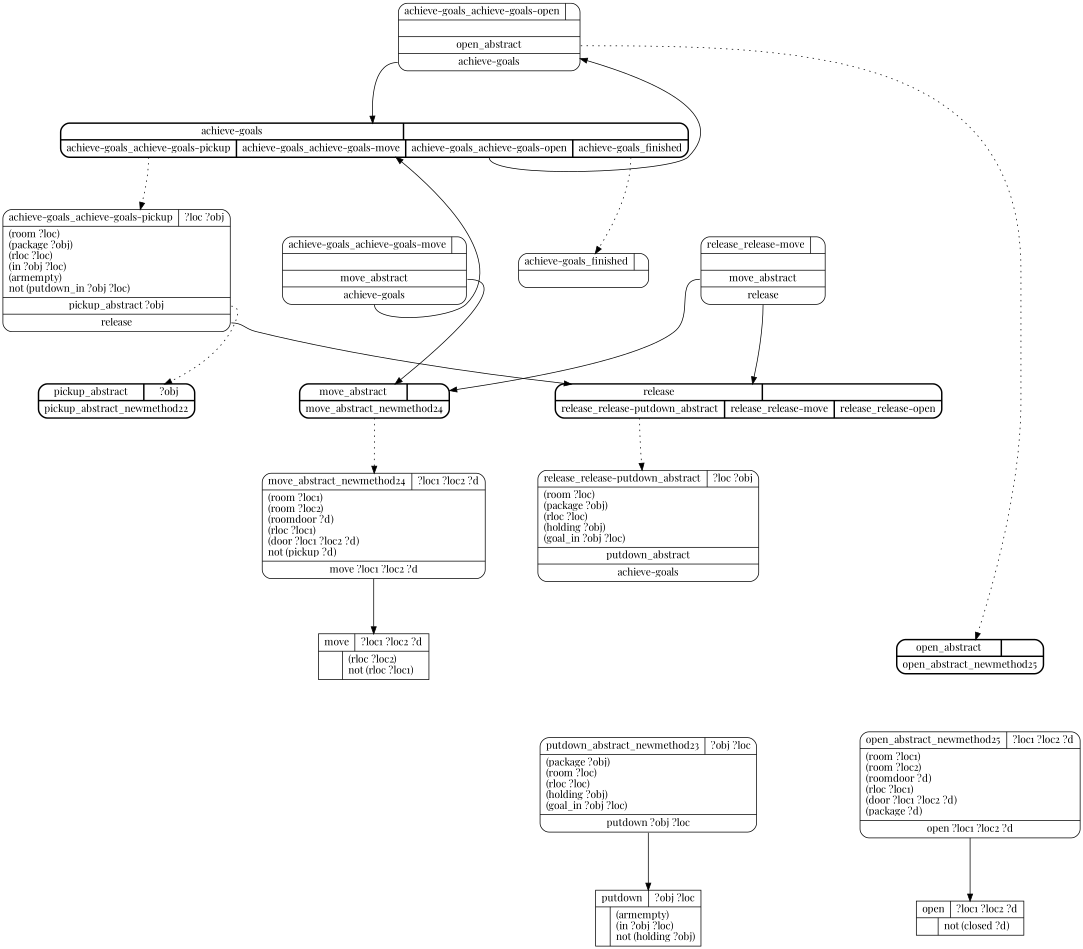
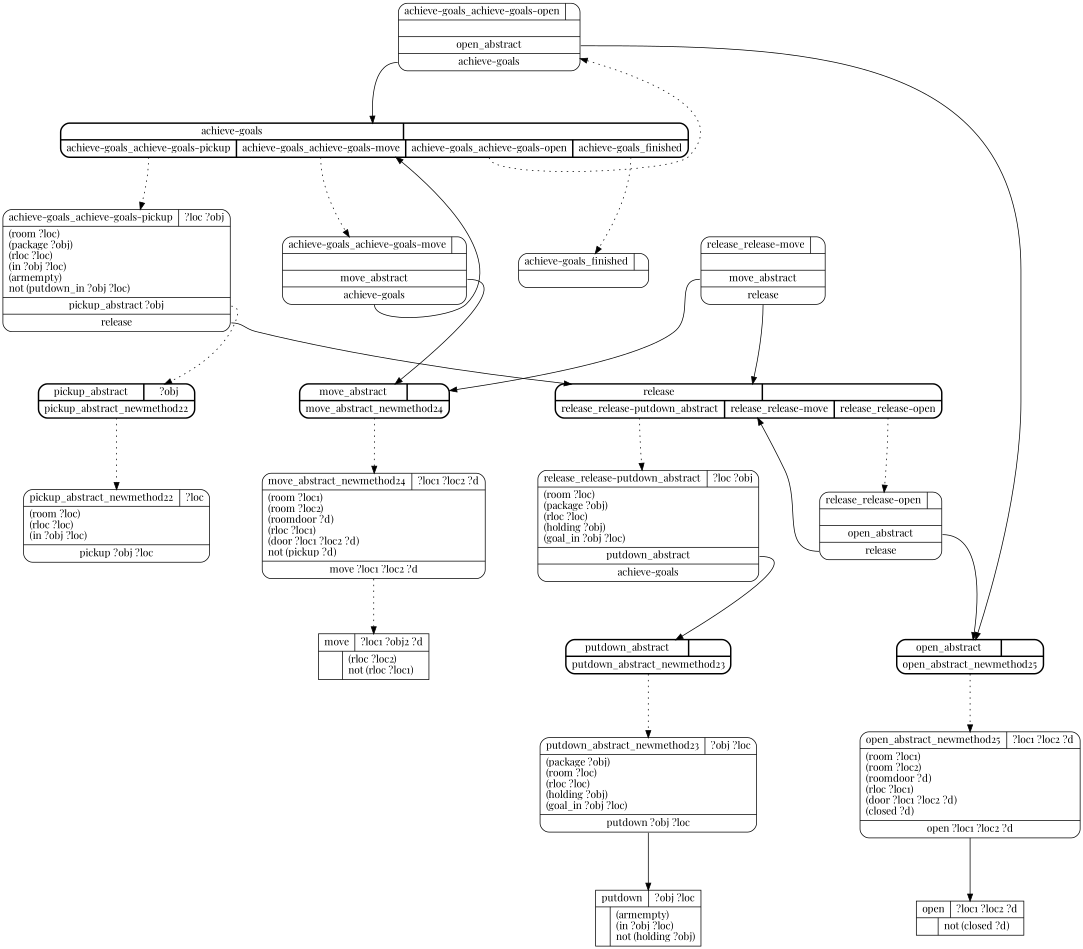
(672, 163) -> (672, 163)
(1000, 176) -> (1000, 176)
none -> (328, 196)
none -> (117, 526)
none -> (881, 526)
(374, 603) -> (374, 603)
(392, 642) -> (392, 642)
none -> (648, 657)
none -> (970, 699)
(894, 811) -> (890, 811)
